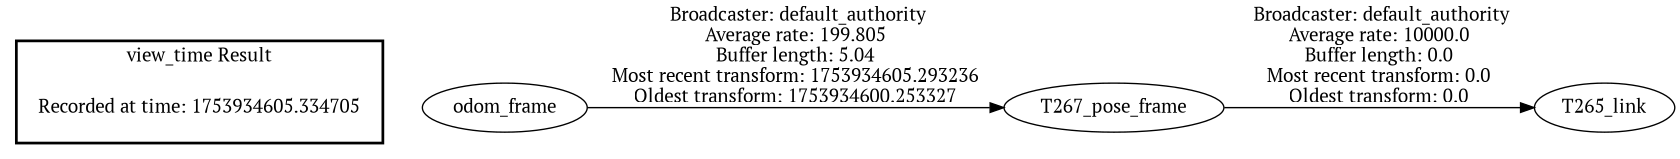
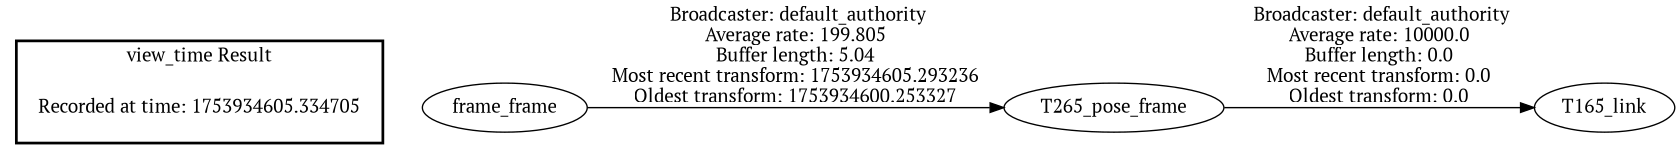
(505, 108) -> (505, 108)
(1114, 108) -> (1114, 108)
(1605, 108) -> (1605, 108)
